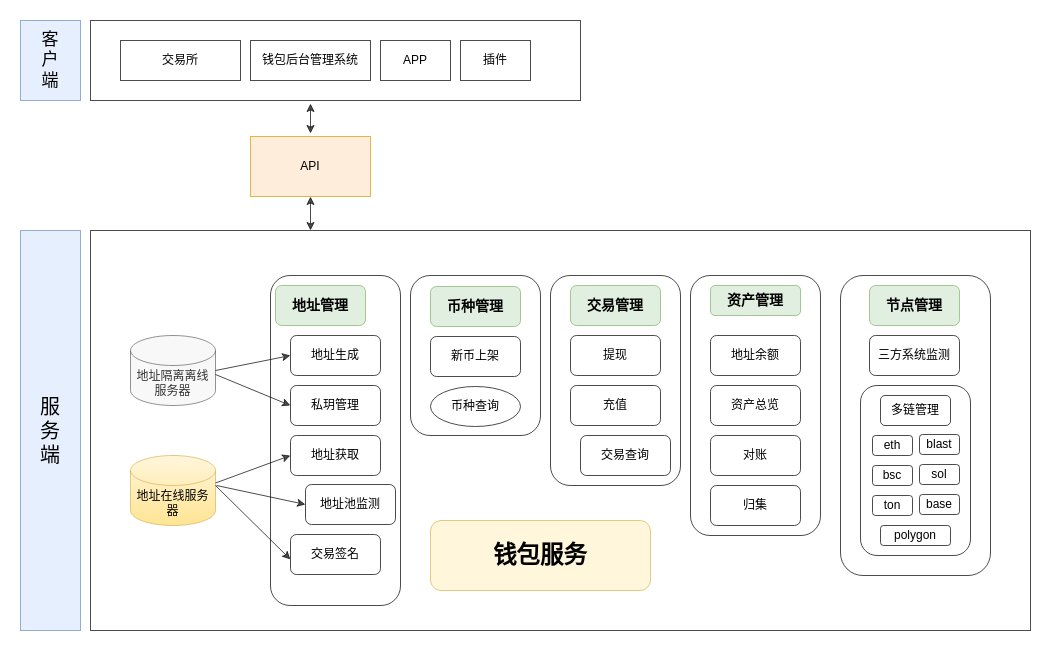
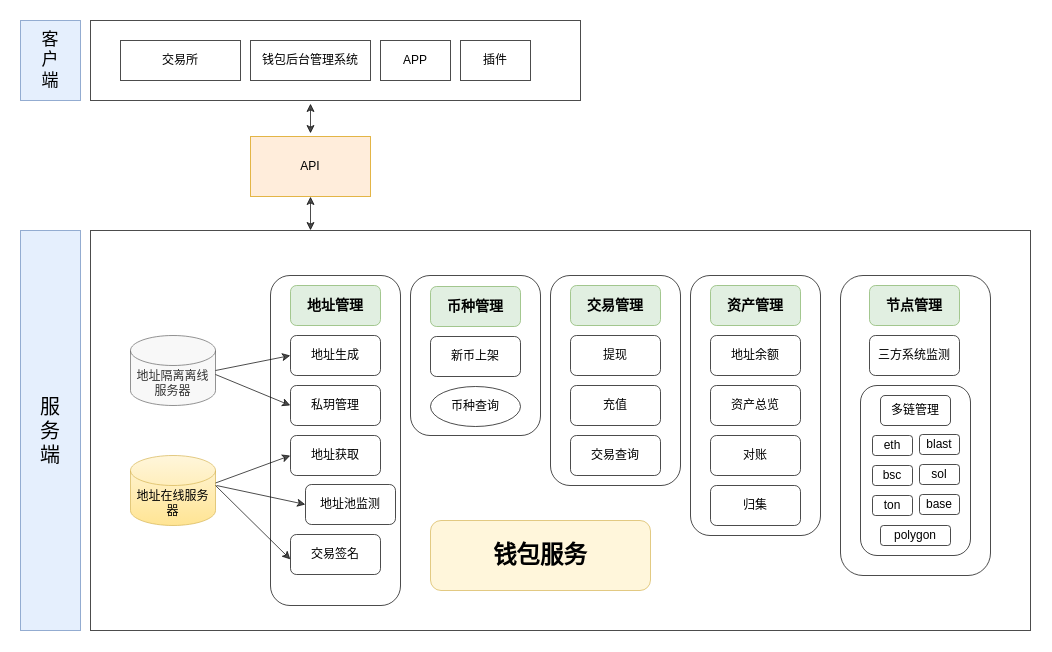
(756, 301) -> (756, 306)
(321, 306) -> (336, 306)
(626, 456) -> (616, 456)
